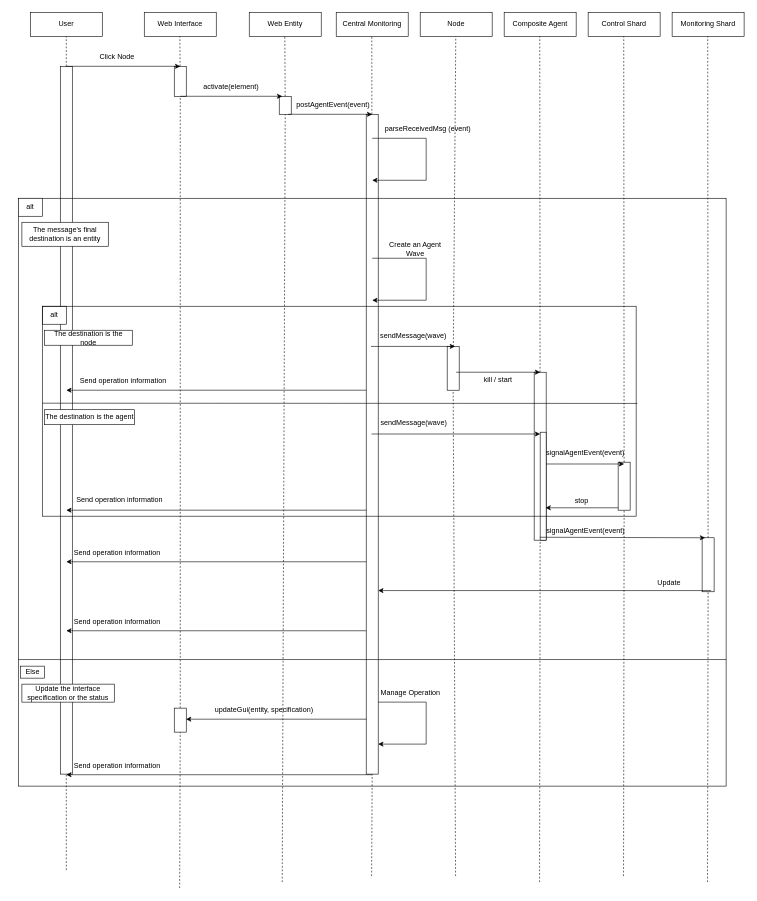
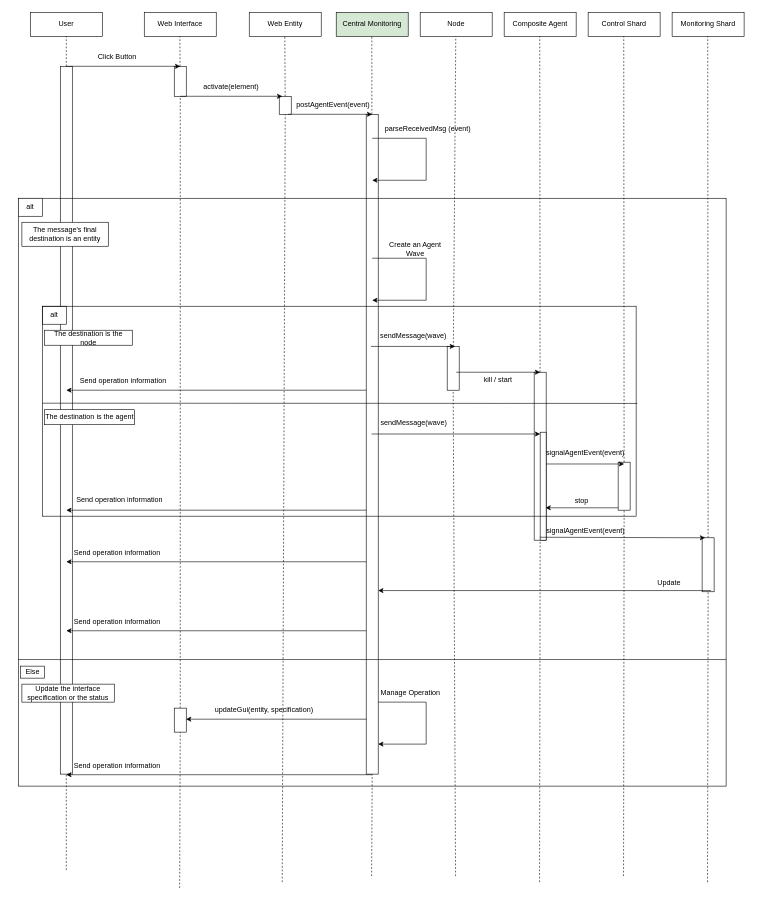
(372, 24) -> (372, 24)
(117, 57) -> (117, 57)
